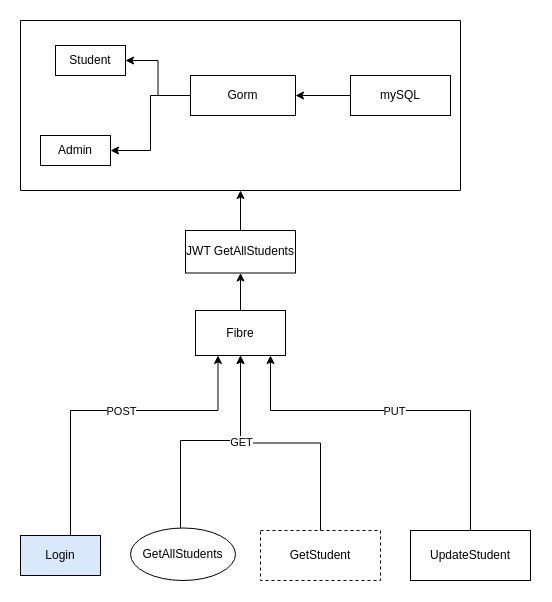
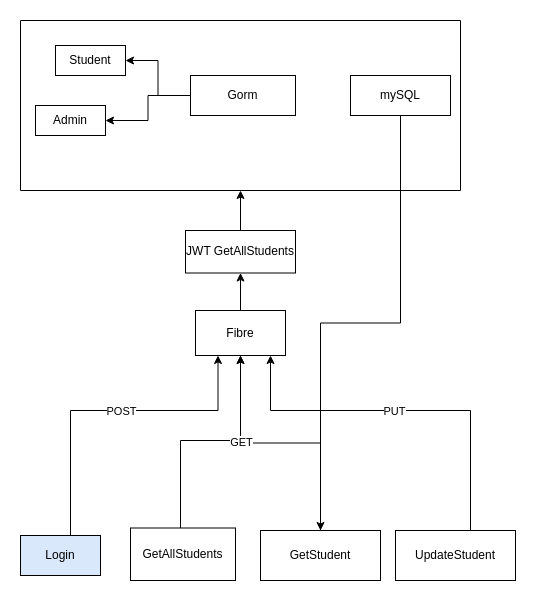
(326, 96) -> (401, 318)
(76, 151) -> (71, 121)
(183, 554) -> (183, 554)
(321, 556) -> (321, 556)
(471, 556) -> (456, 556)
